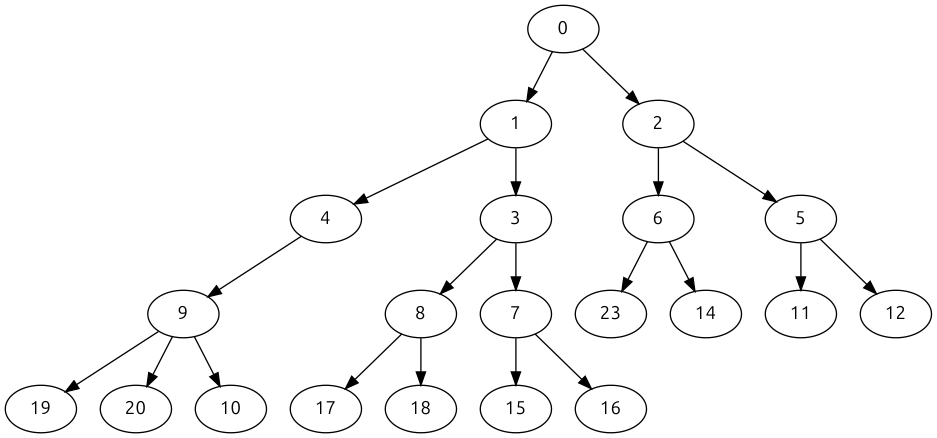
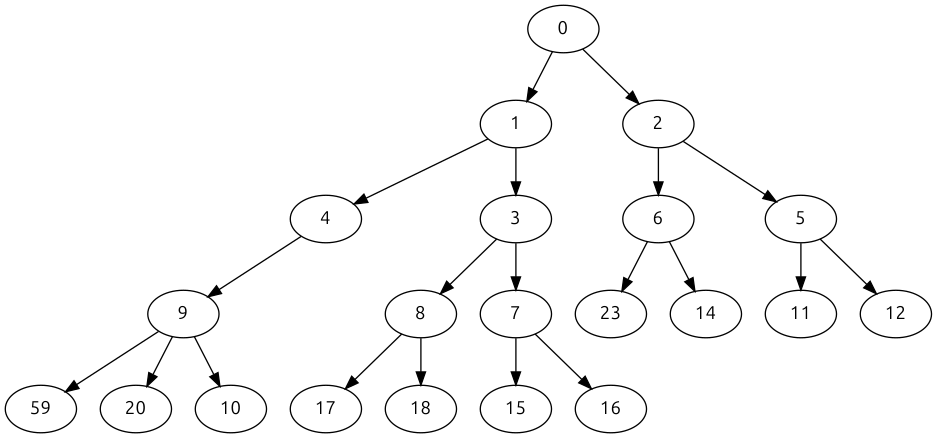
(41, 409) -> (41, 409)
